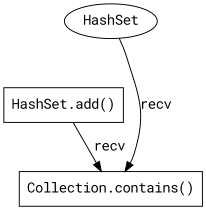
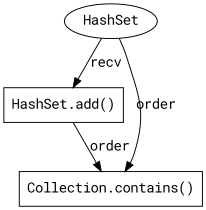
none -> (90, 59)
(156, 105) -> (156, 105)
(110, 147) -> (110, 147)
